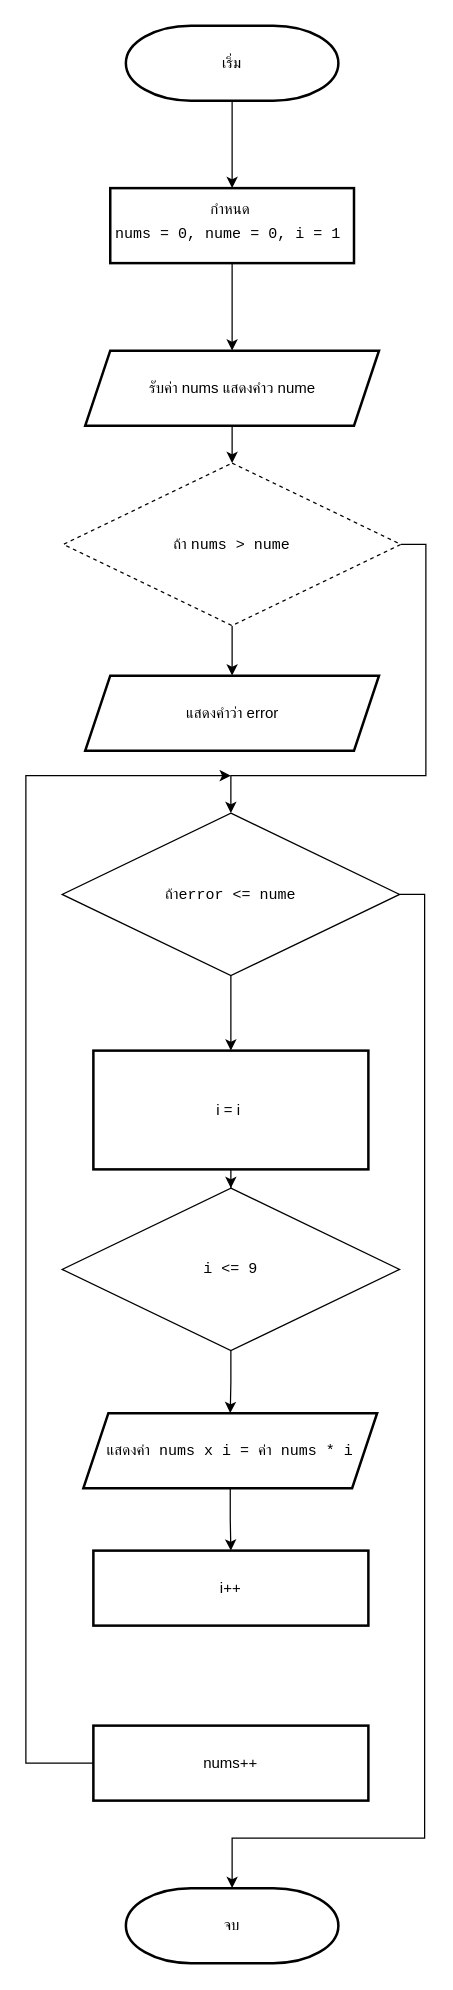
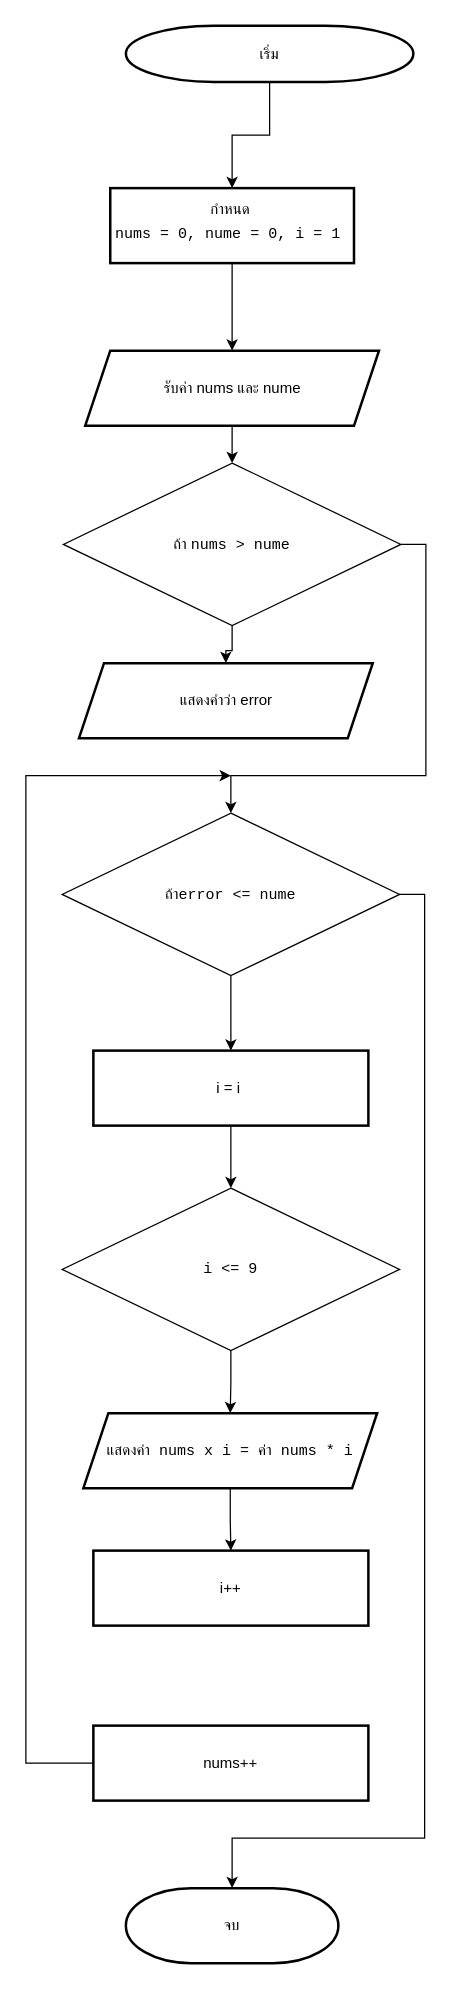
(232, 63) -> (269, 54)
(233, 388) -> (233, 388)
(232, 544) -> (232, 544)
(232, 713) -> (226, 701)
(231, 1110) -> (231, 1088)
